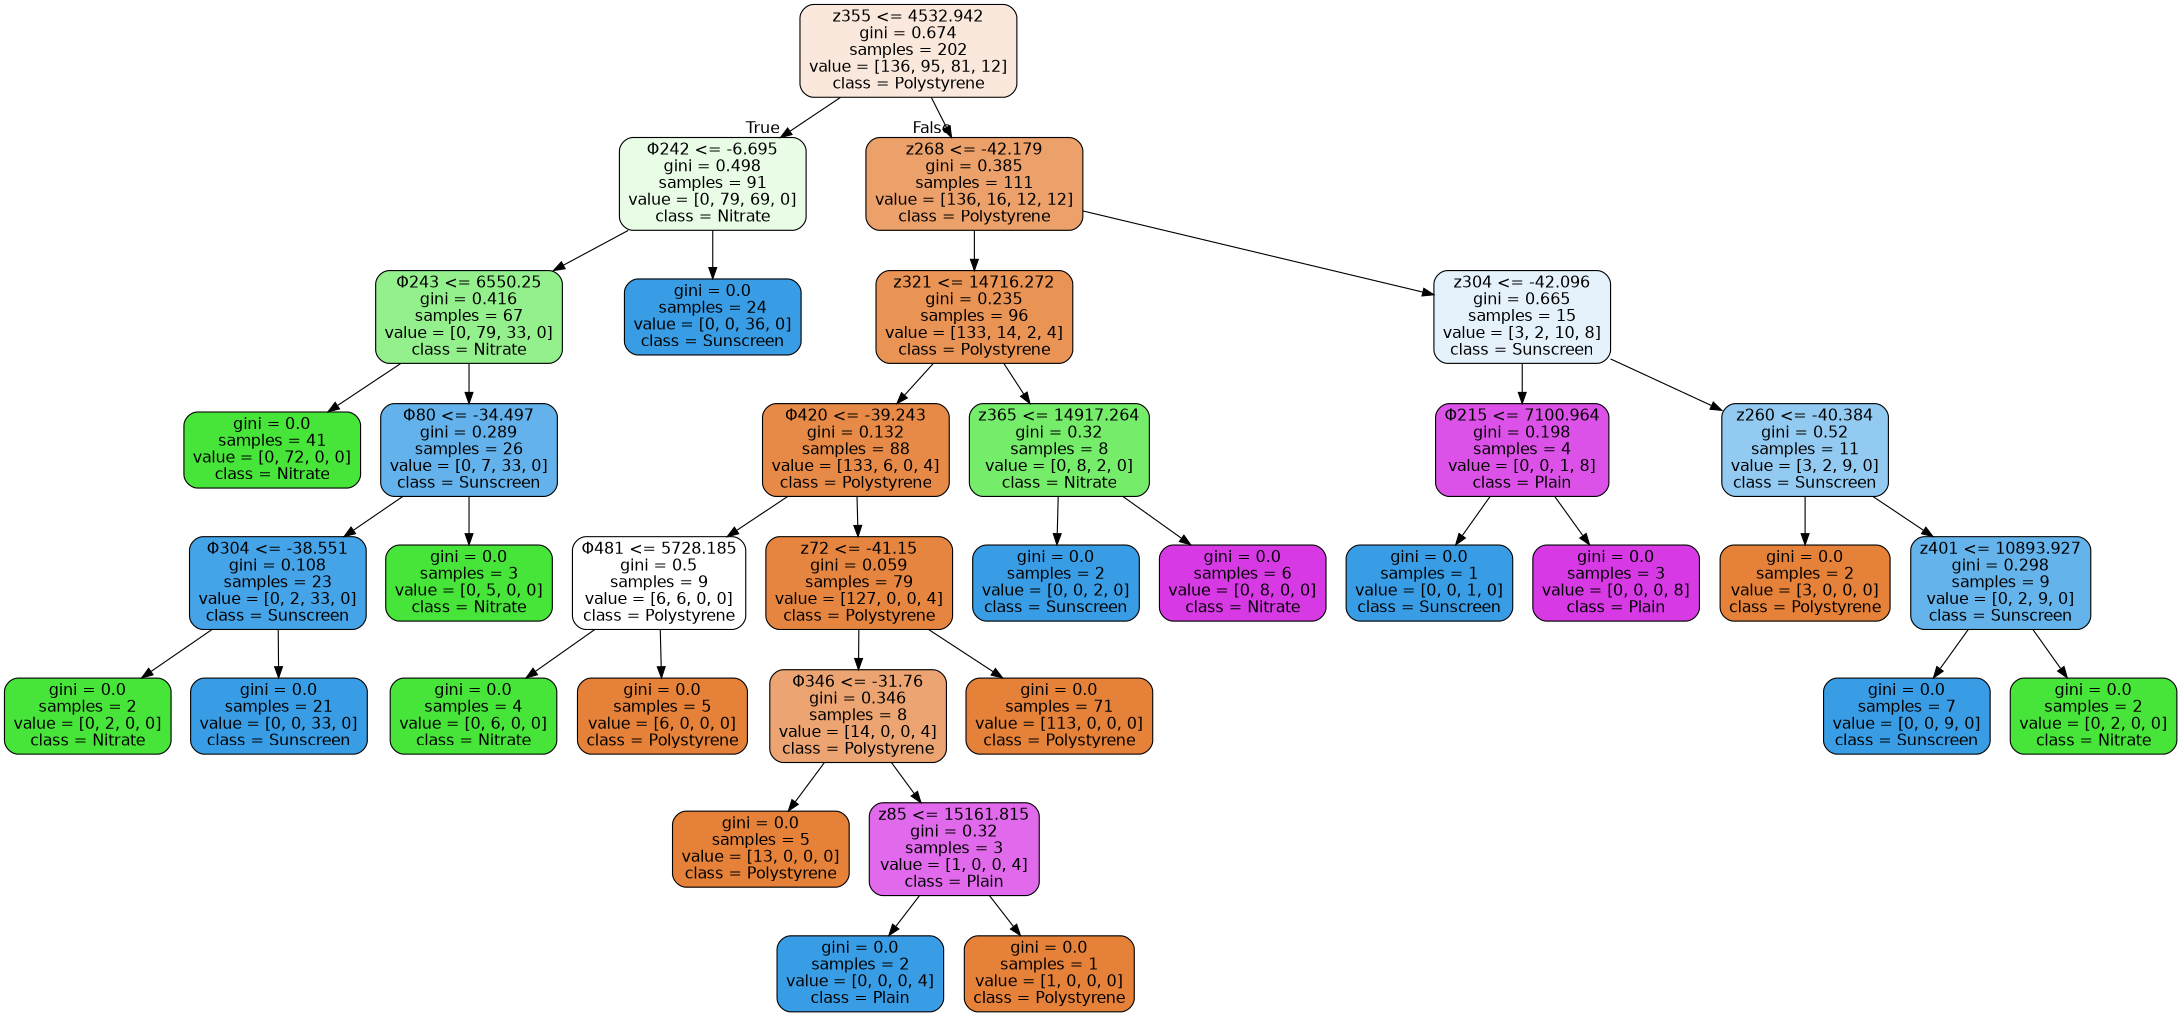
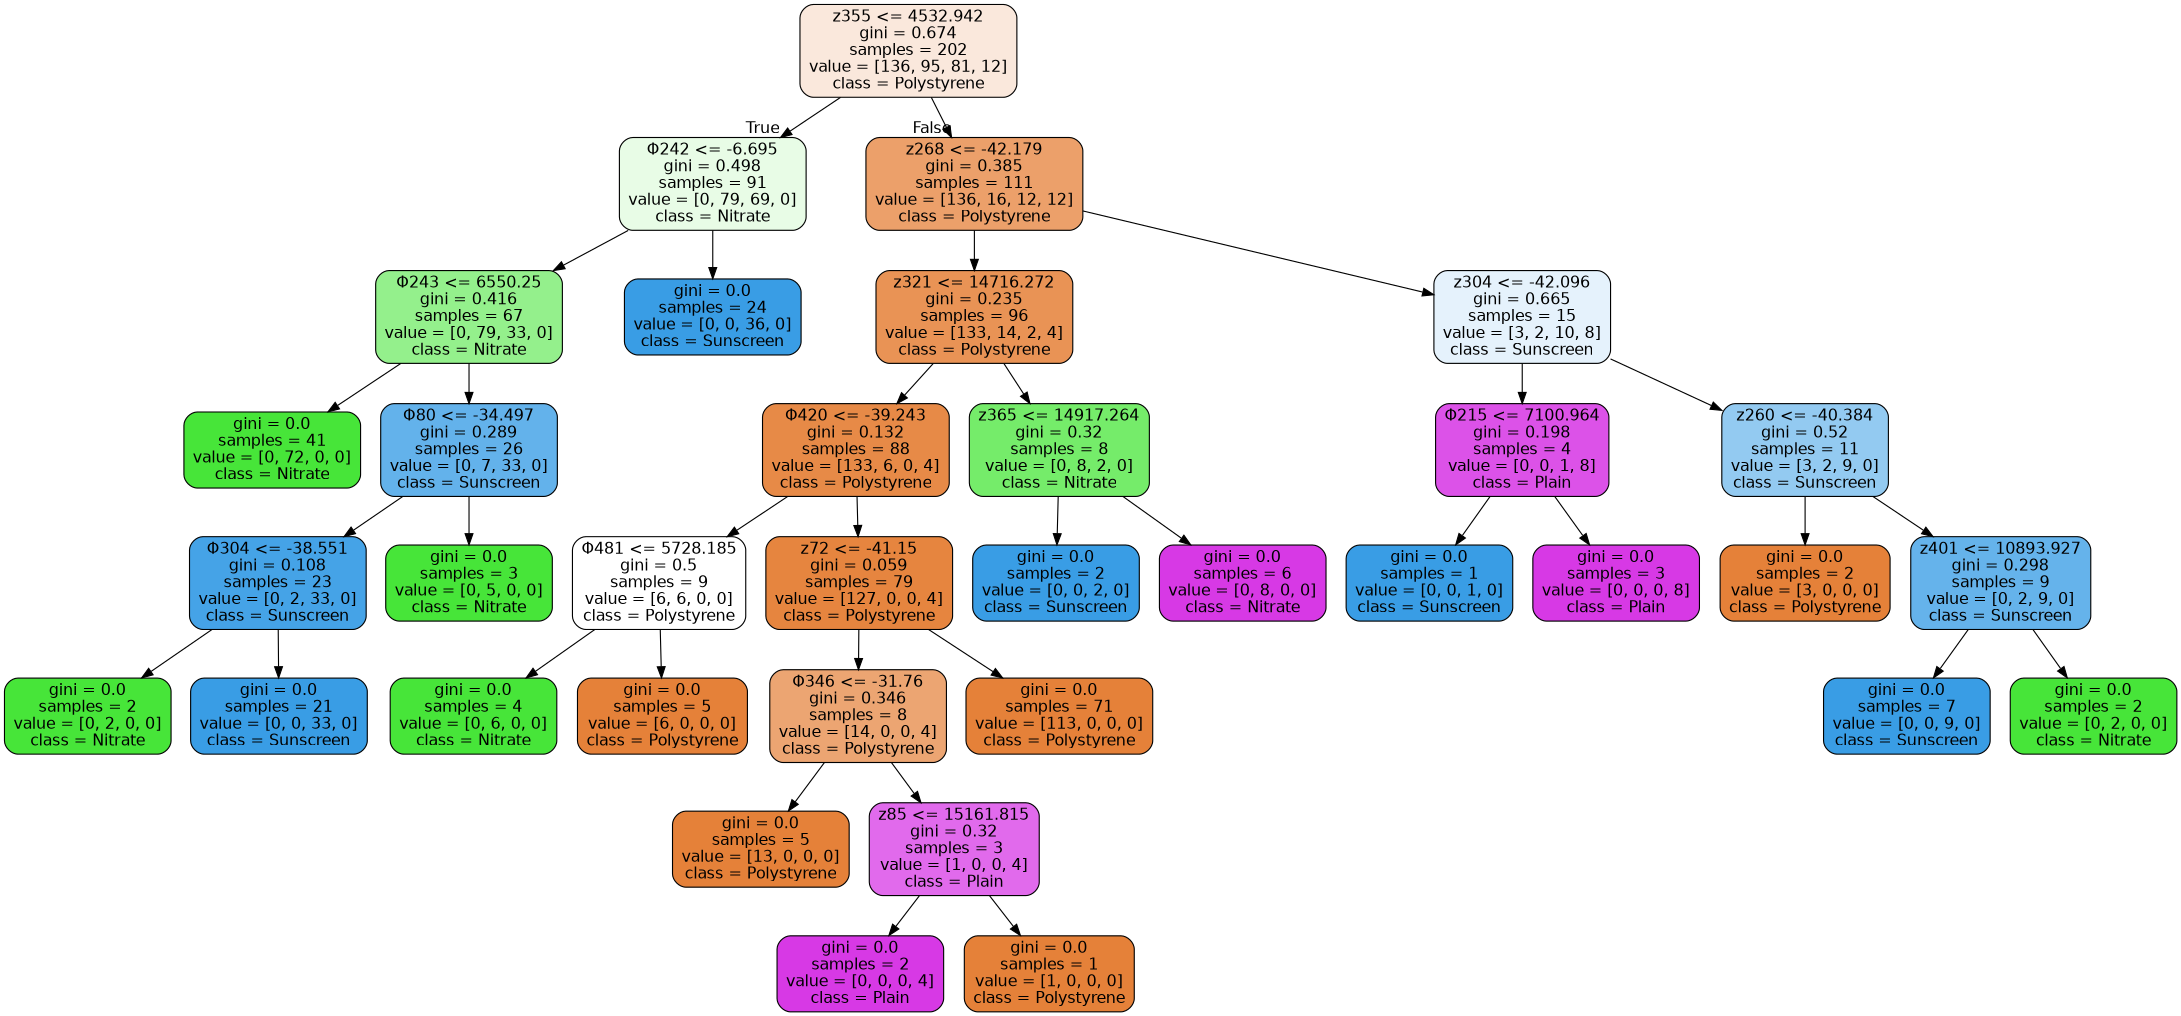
(860, 974) -> (860, 974)
